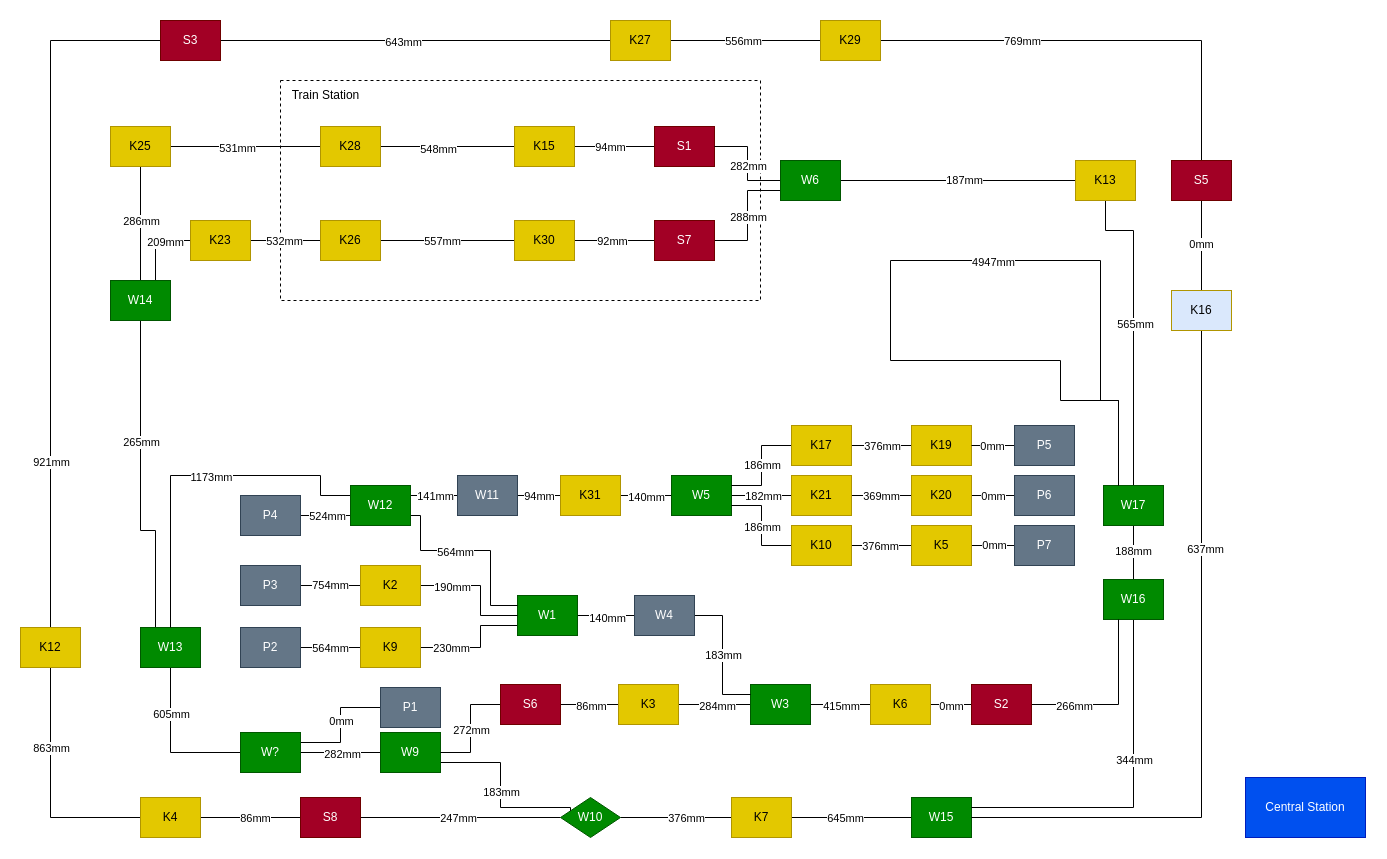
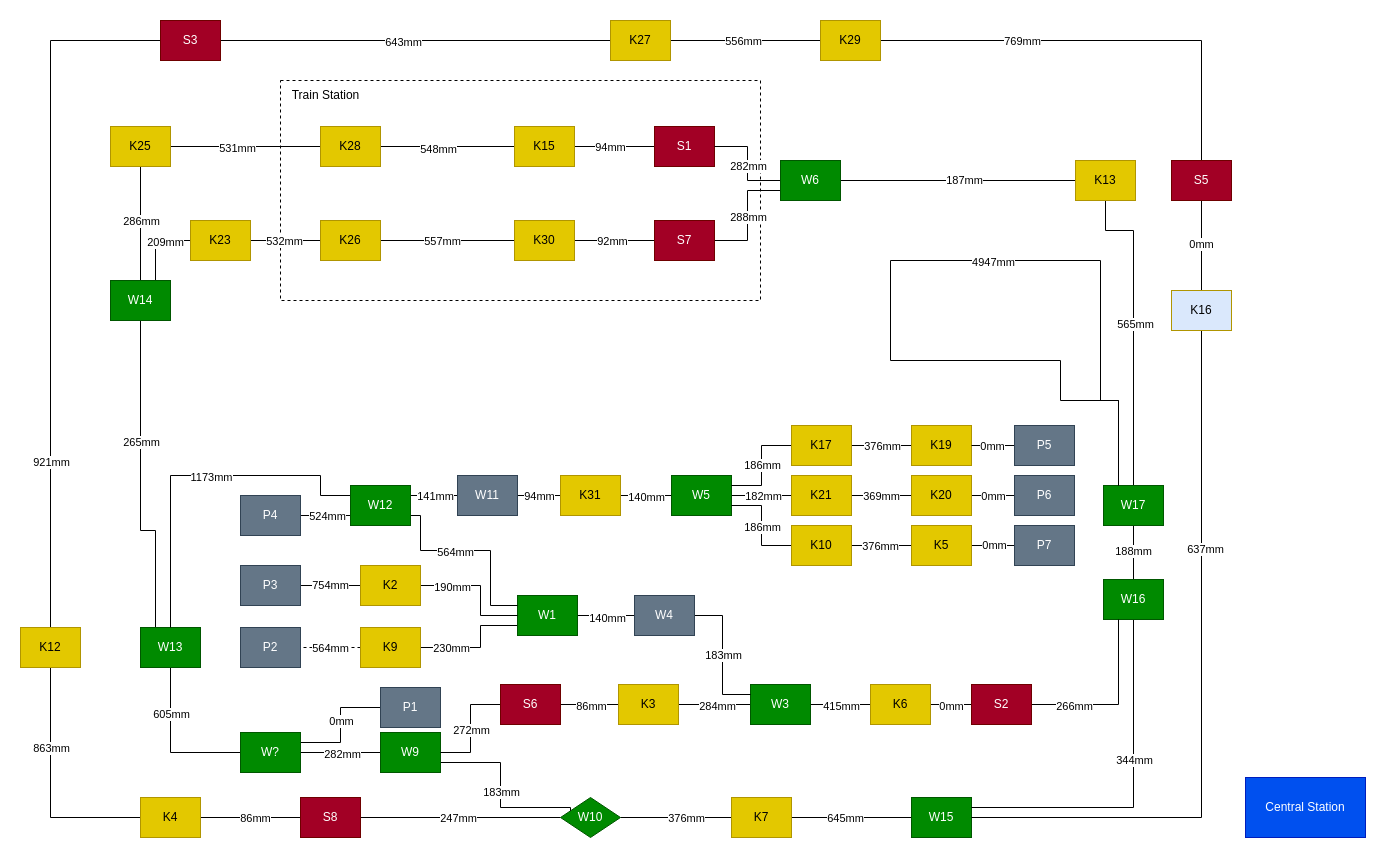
(354, 648) -> (354, 648)
